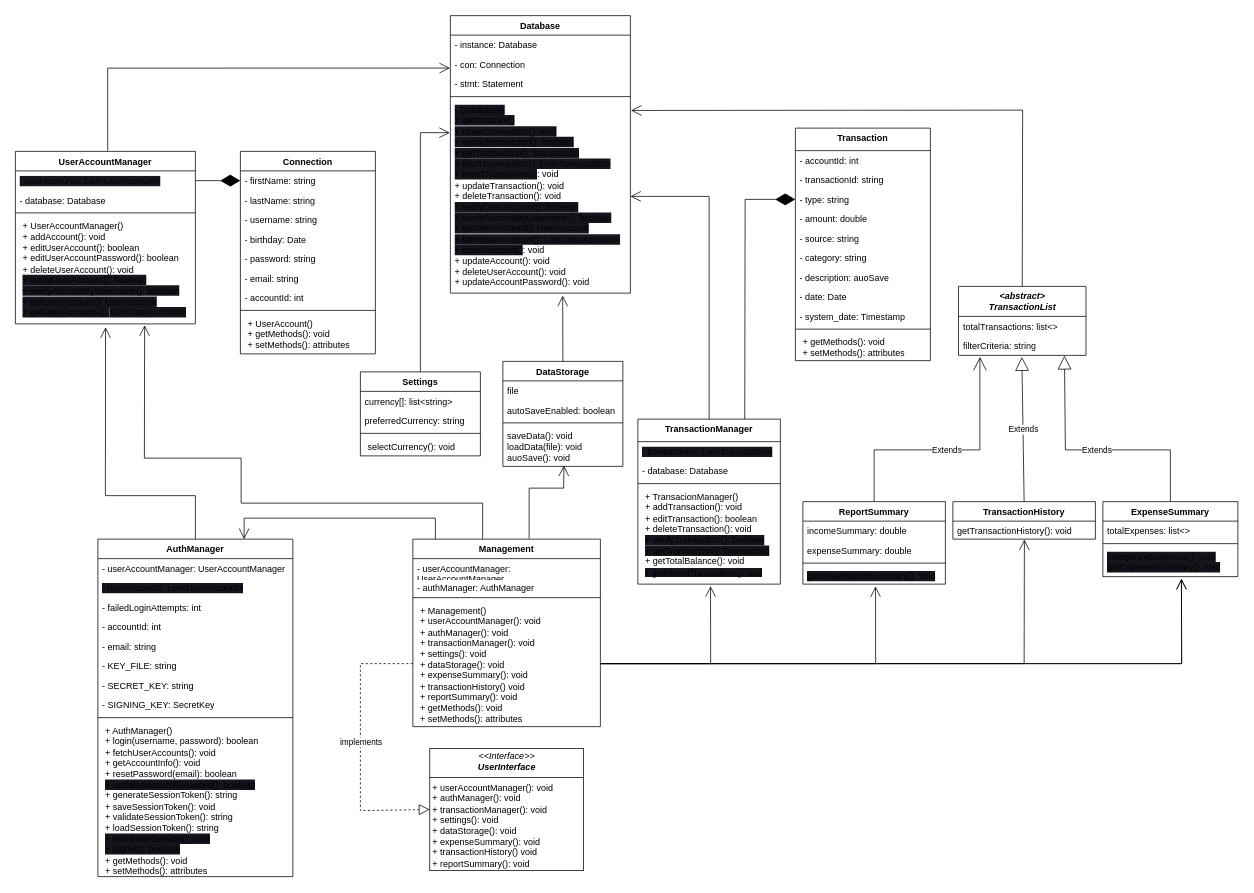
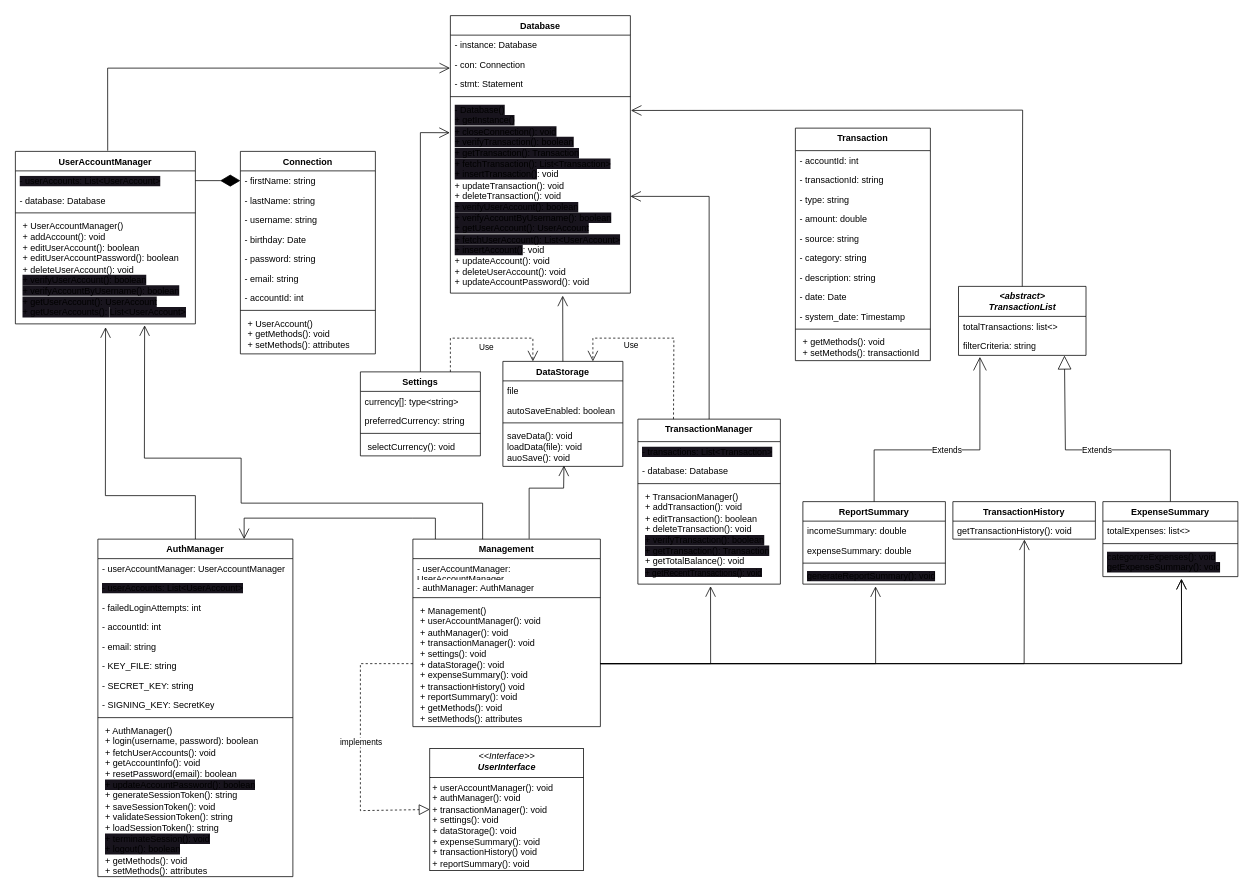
(849, 278) -> (846, 278)
none -> (486, 338)
none -> (664, 338)
(861, 348) -> (864, 353)
(745, 393) -> none
(421, 402) -> (421, 407)
(1023, 436) -> none
